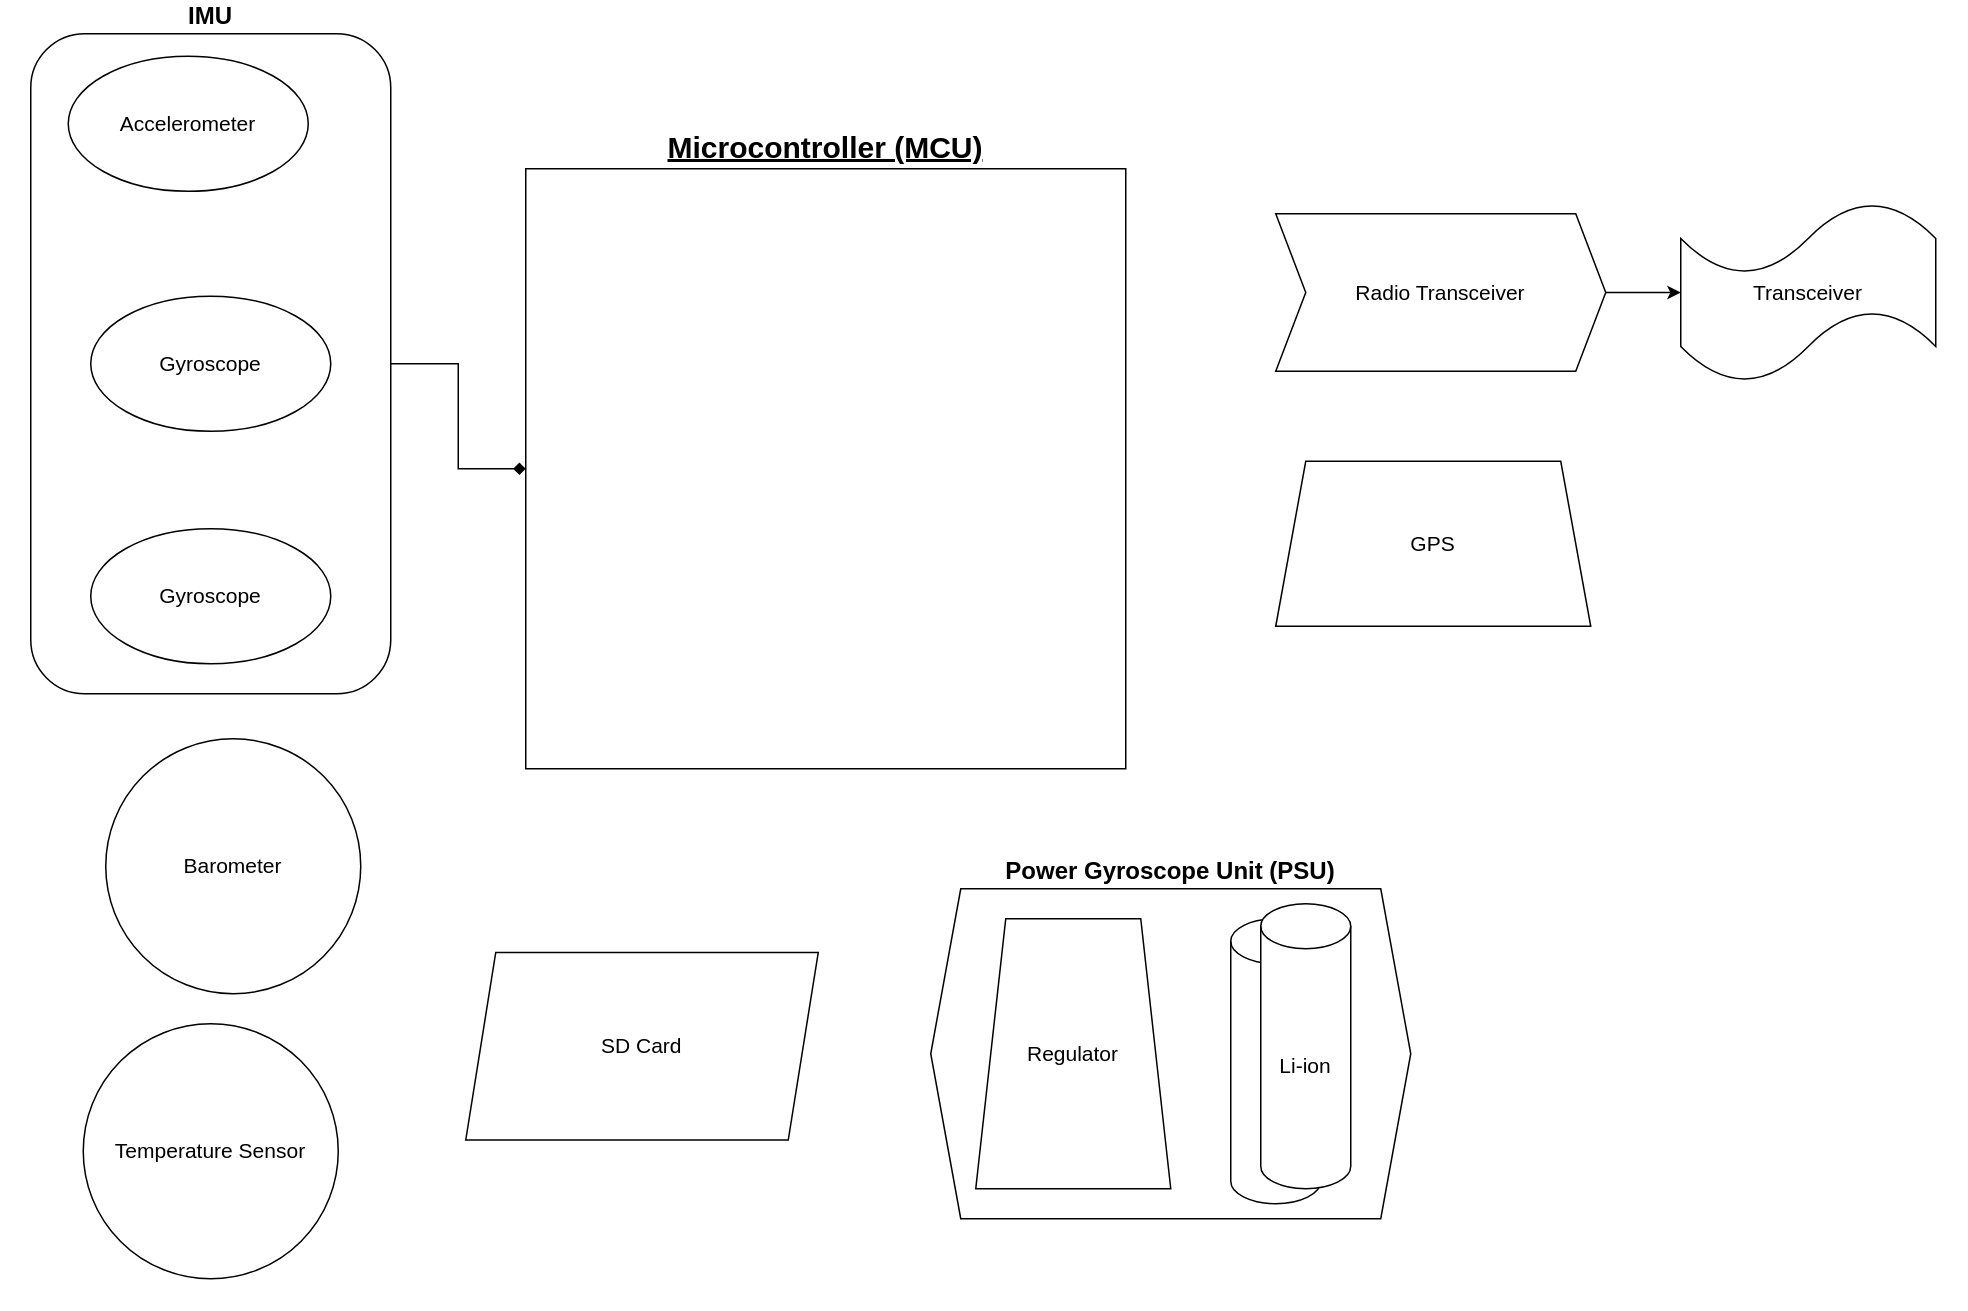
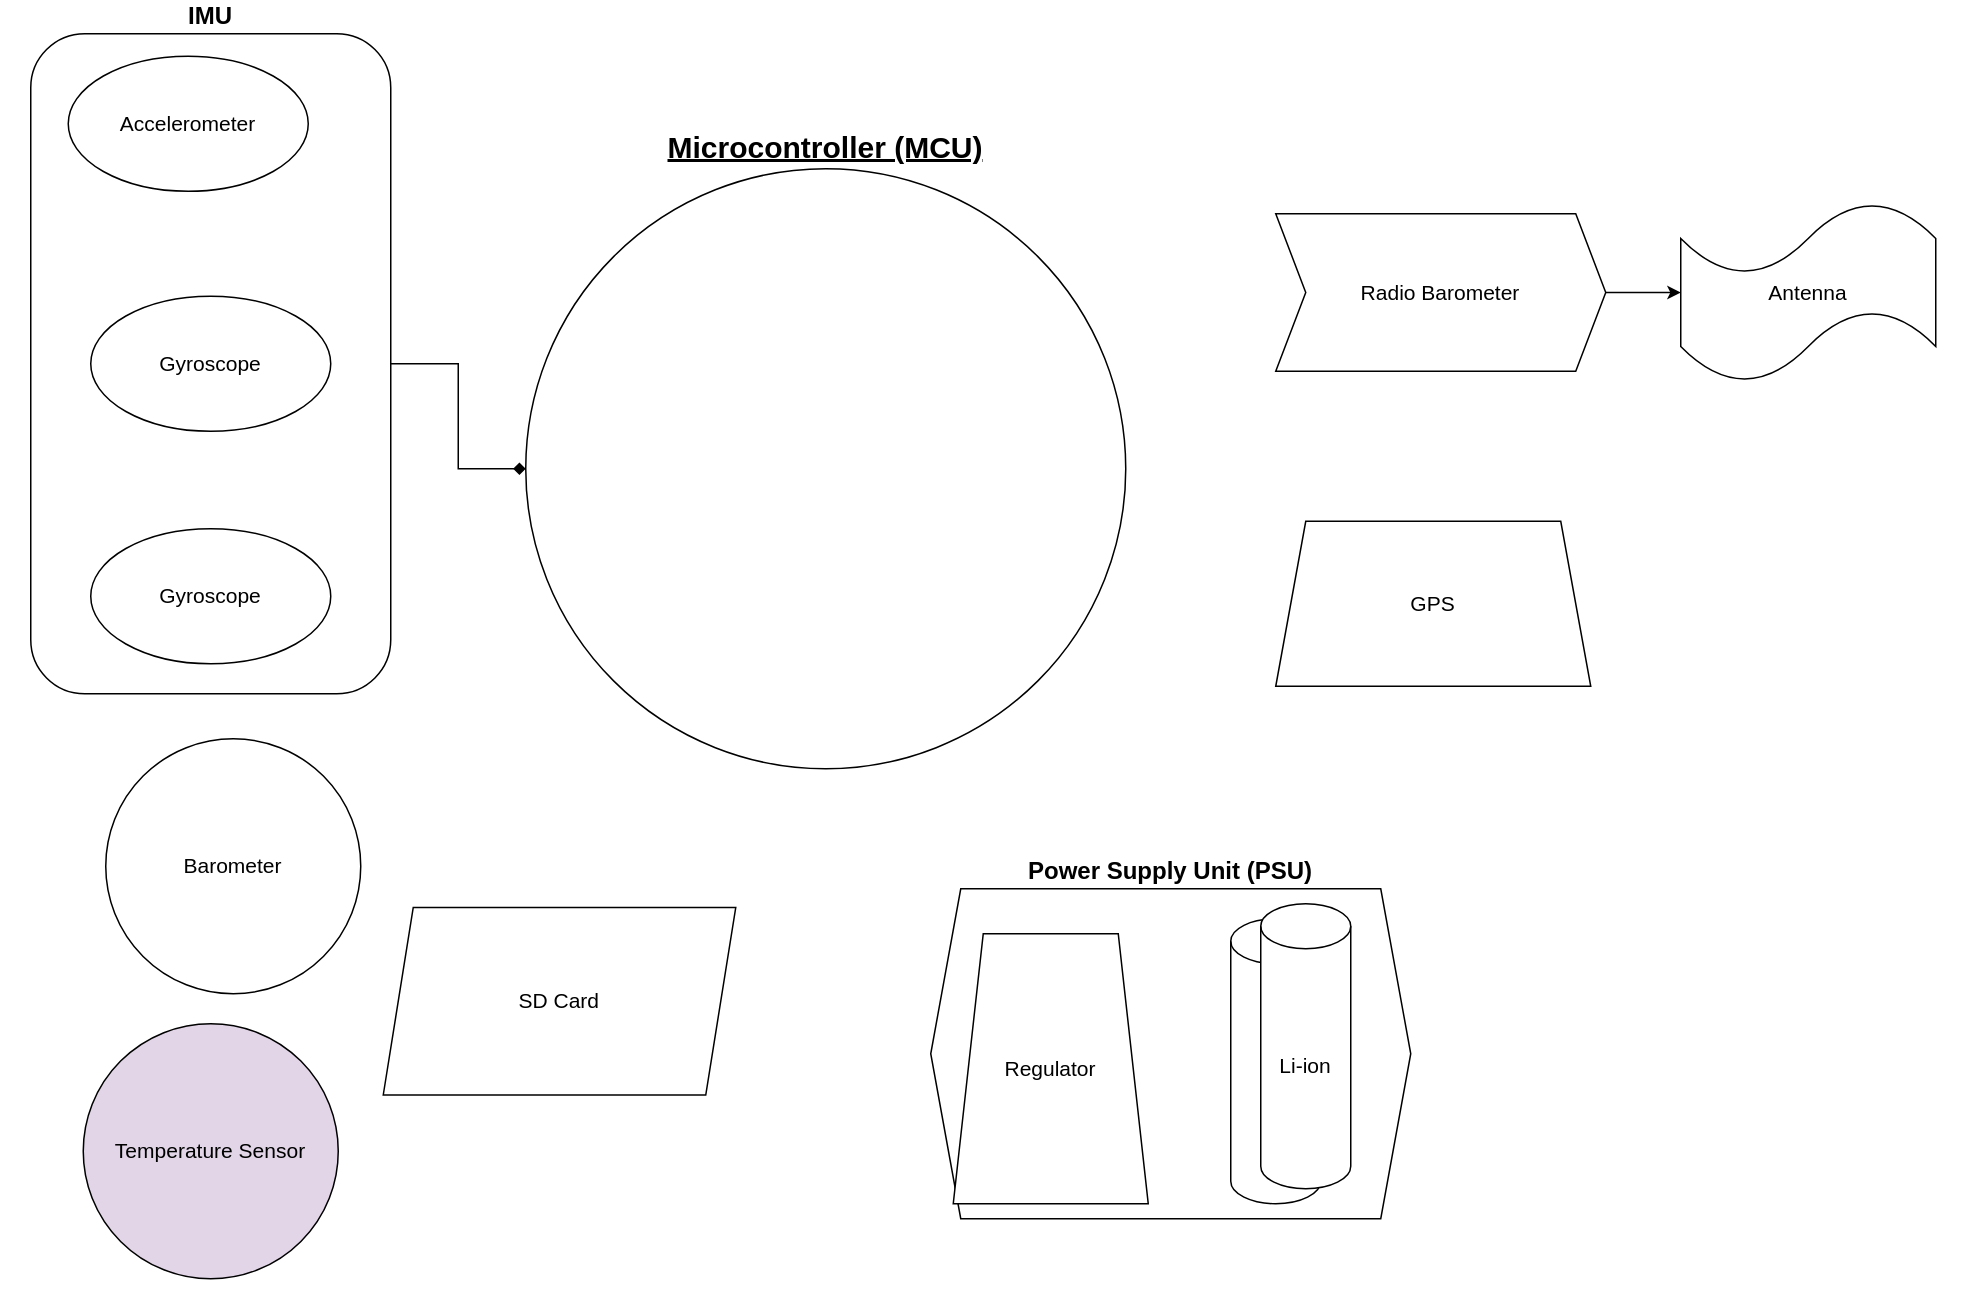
(1441, 293) -> (1441, 293)
(1808, 293) -> (1808, 293)
(826, 469) -> (826, 469)
(1433, 544) -> (1433, 604)
(1171, 870) -> (1171, 870)
(642, 1046) -> (560, 1001)
(1073, 1054) -> (1051, 1069)
(211, 1151) -> (211, 1151)
